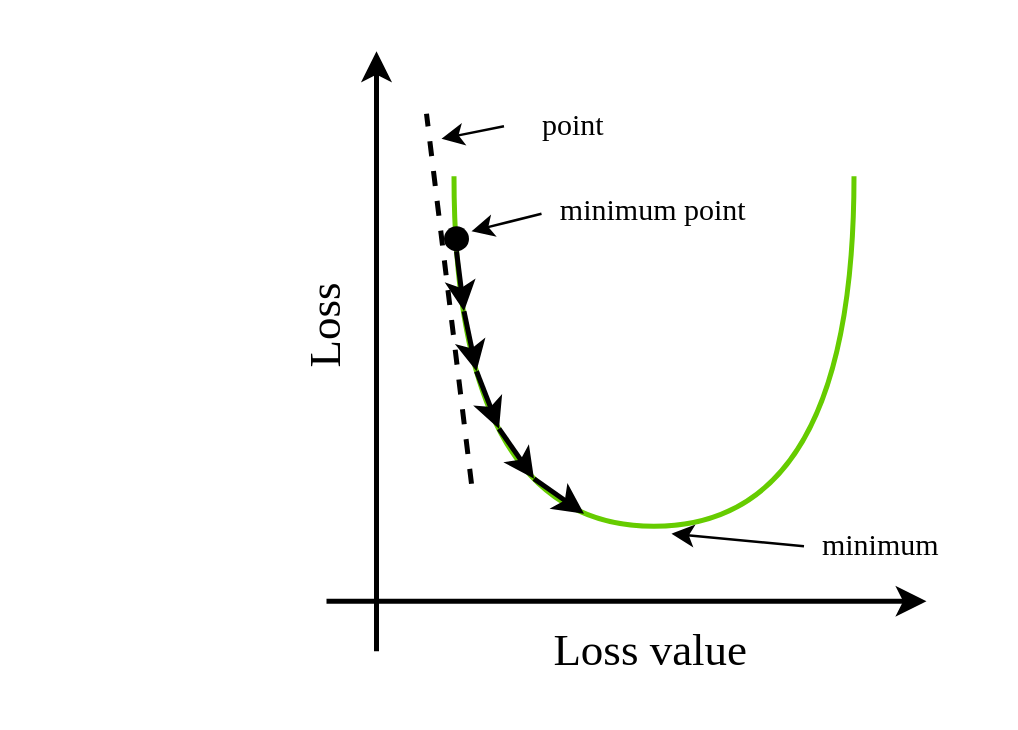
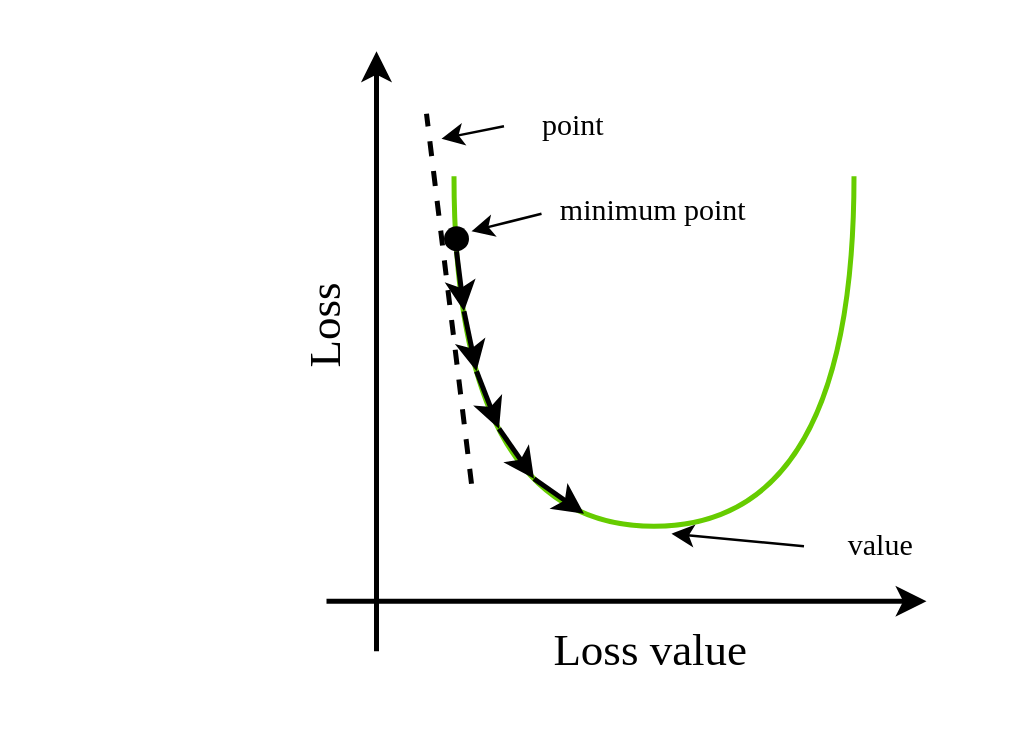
(881, 546) -> (881, 546)
